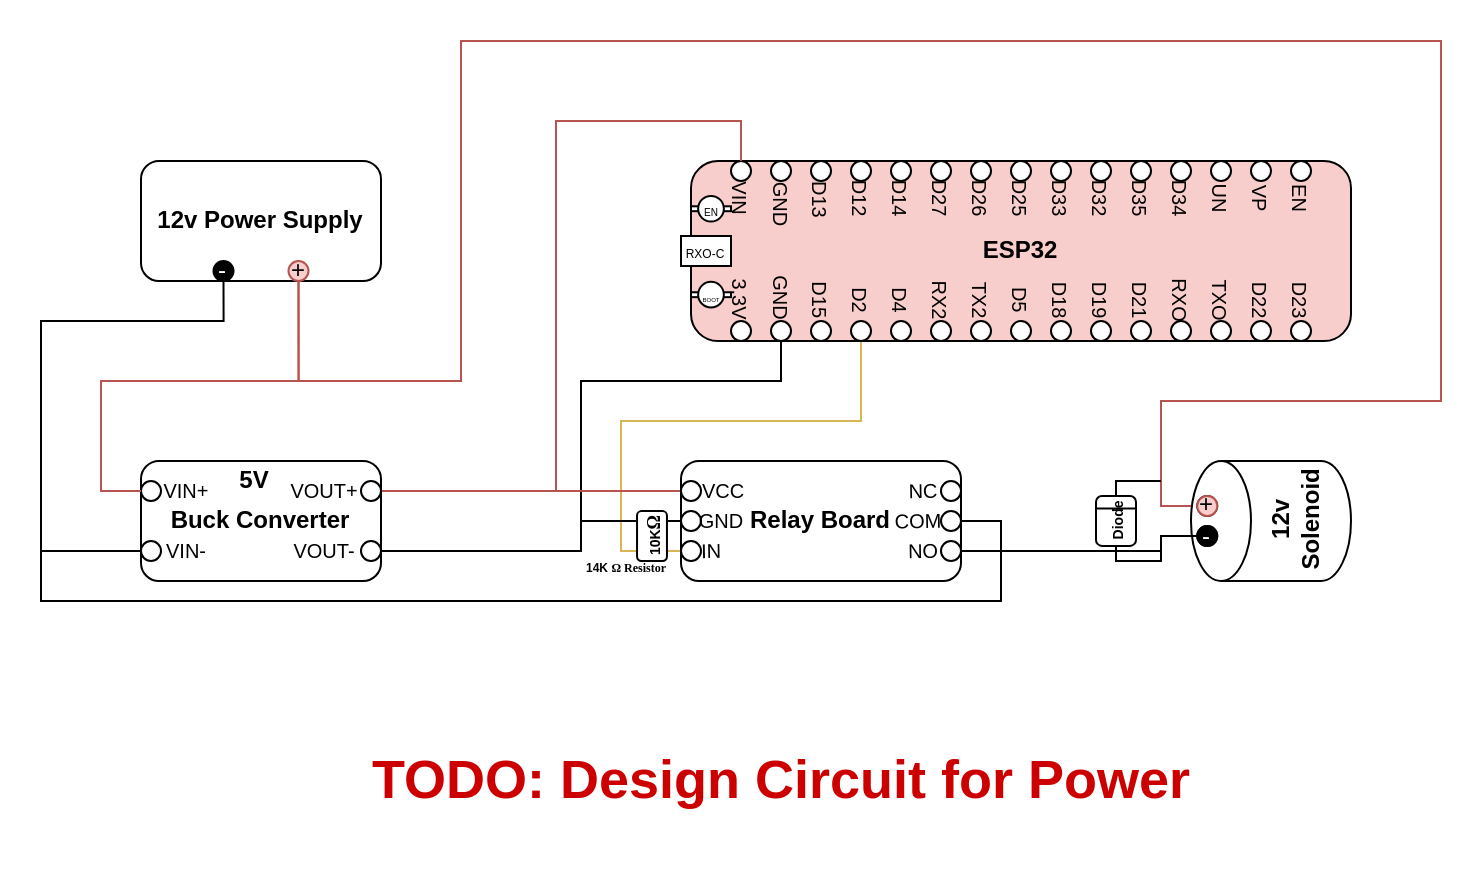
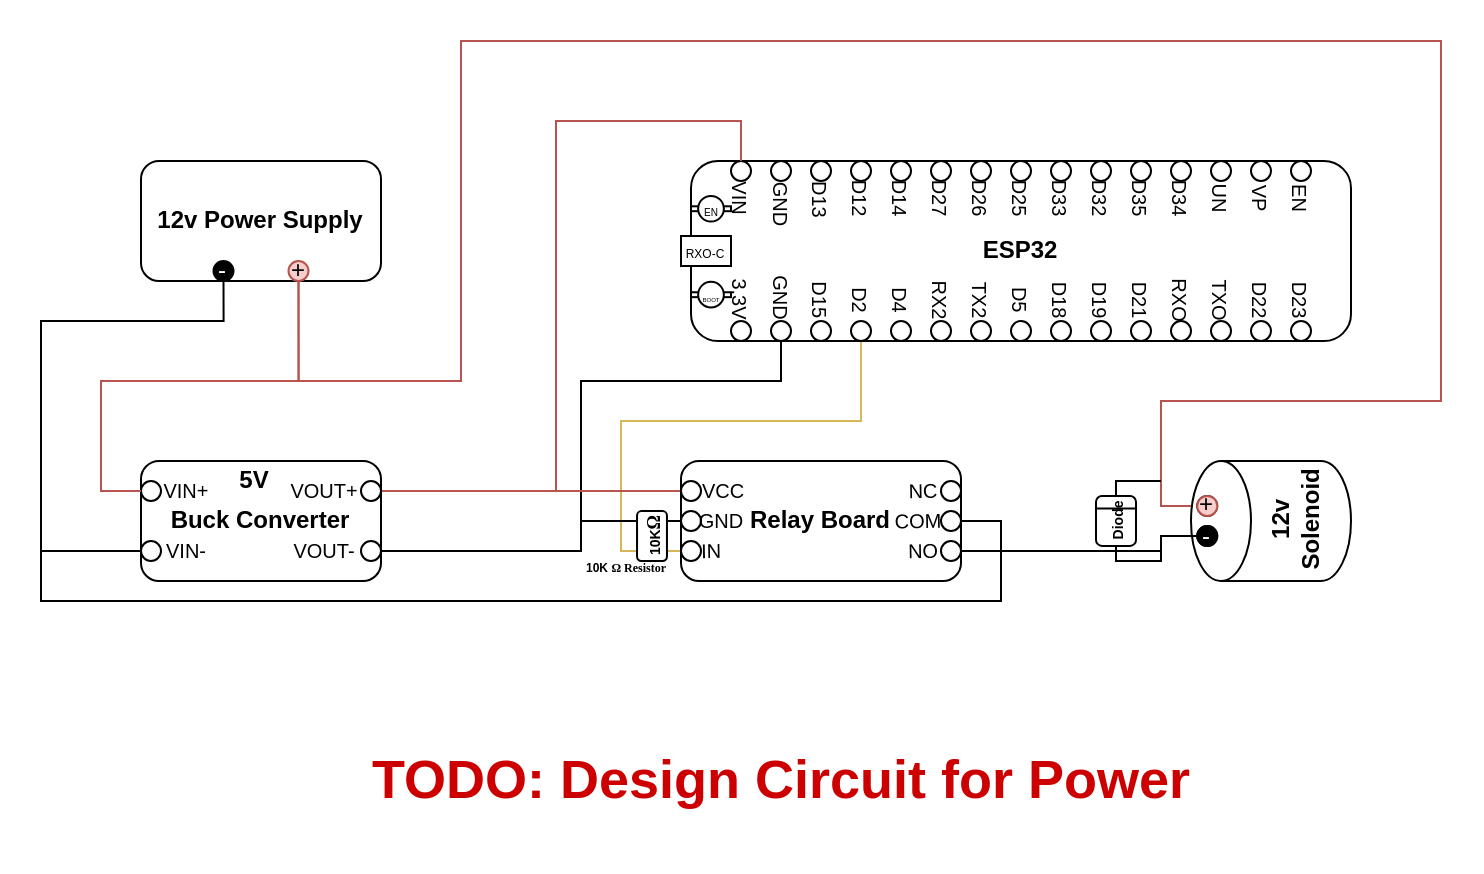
(1021, 251) -> (1021, 251)
(627, 565) -> (627, 565)
